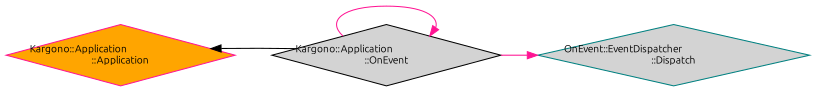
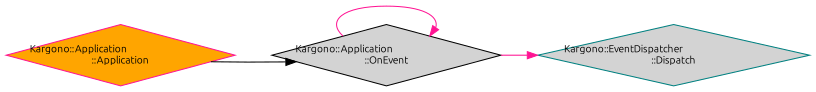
(259, 48) -> (248, 62)
(674, 55) -> (674, 55)
